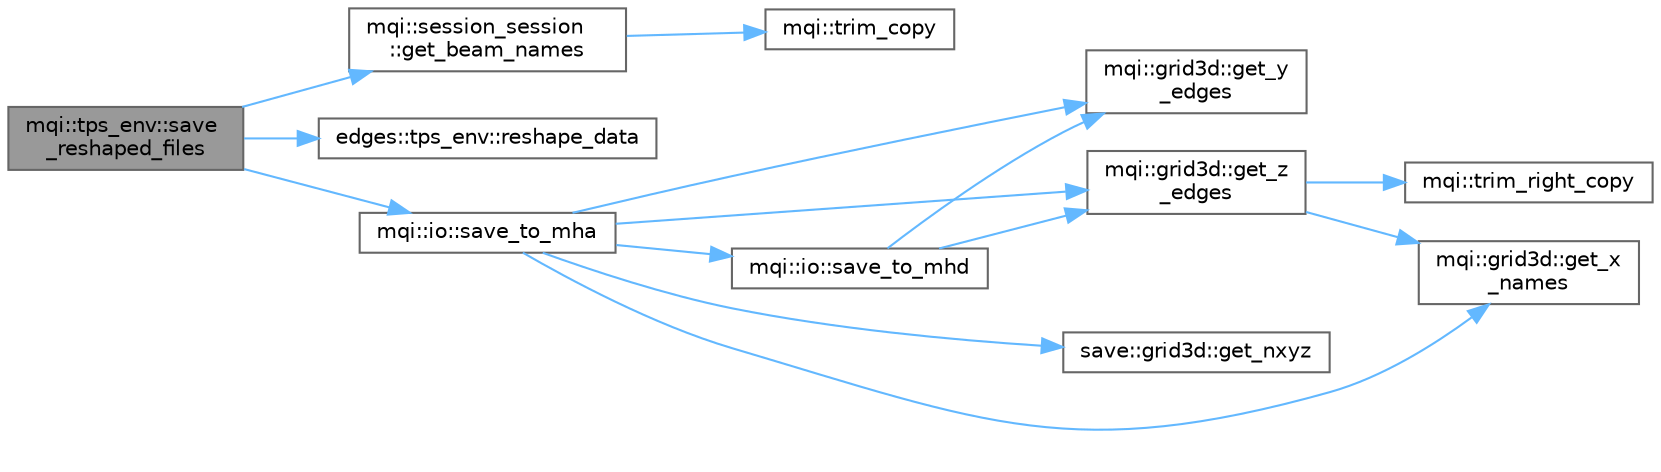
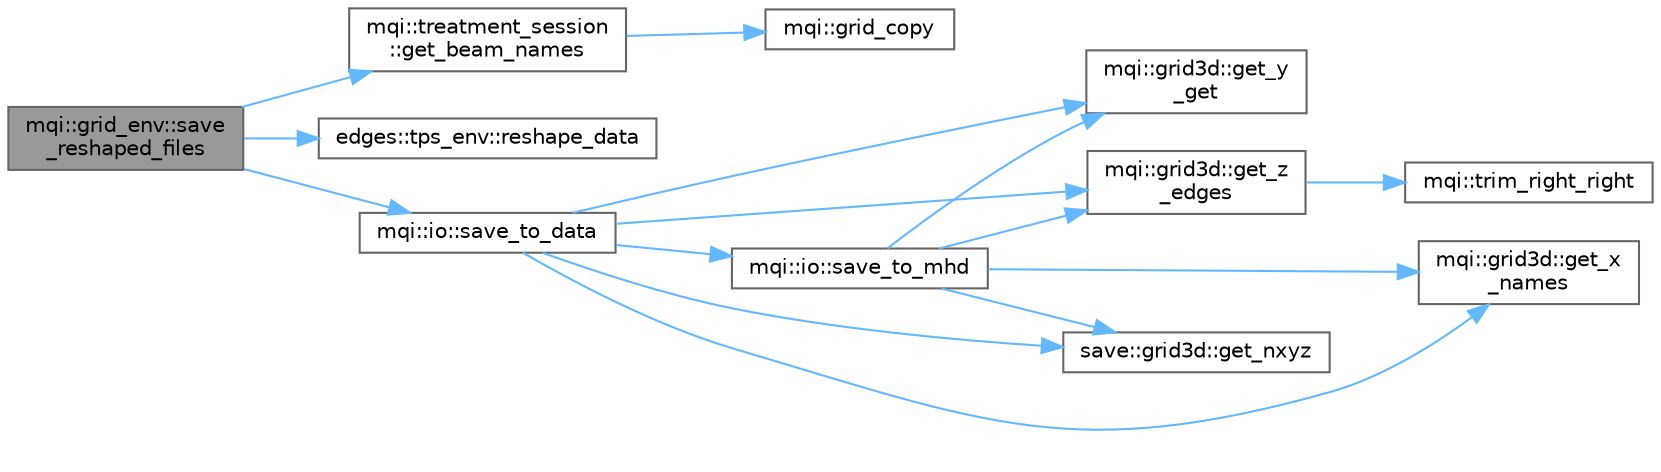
(860, 29) -> (860, 29)
(488, 40) -> (488, 40)
(1196, 82) -> (1196, 82)
(126, 138) -> (126, 138)
(1529, 182) -> (1529, 182)
(1352, 225) -> (1193, 271)
(488, 233) -> (488, 233)
none -> (1018, 308)
